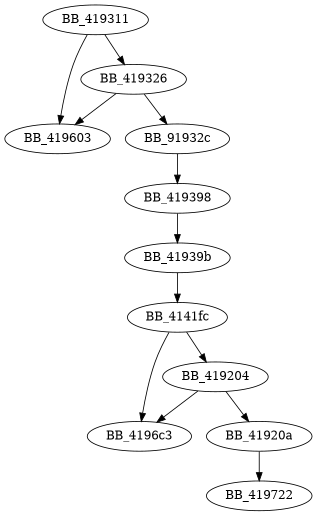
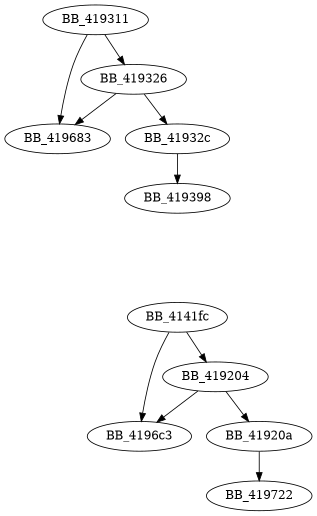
(58, 139) -> (58, 139)
(177, 139) -> (177, 139)
(177, 258) -> none
